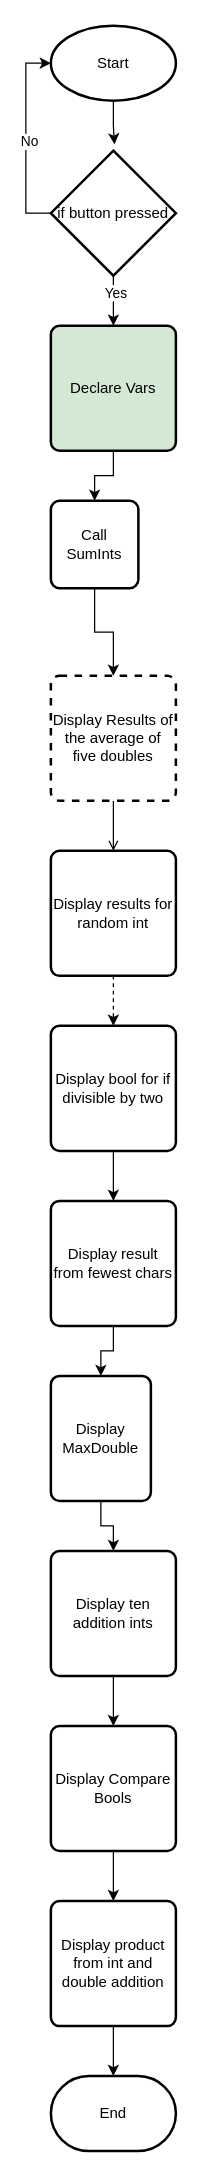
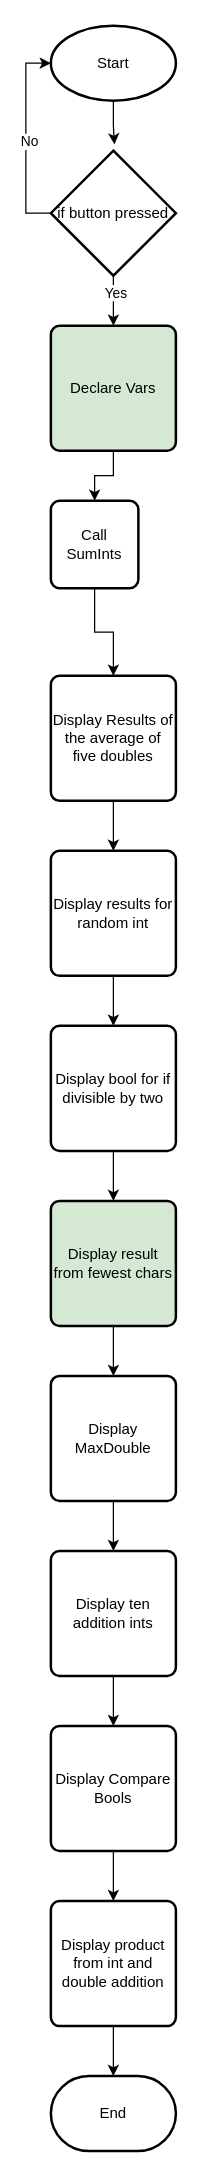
(113, 738) -> (113, 738)
(113, 843) -> (113, 841)
(113, 996) -> (113, 996)
(113, 1263) -> (113, 1263)
(101, 1438) -> (113, 1438)
